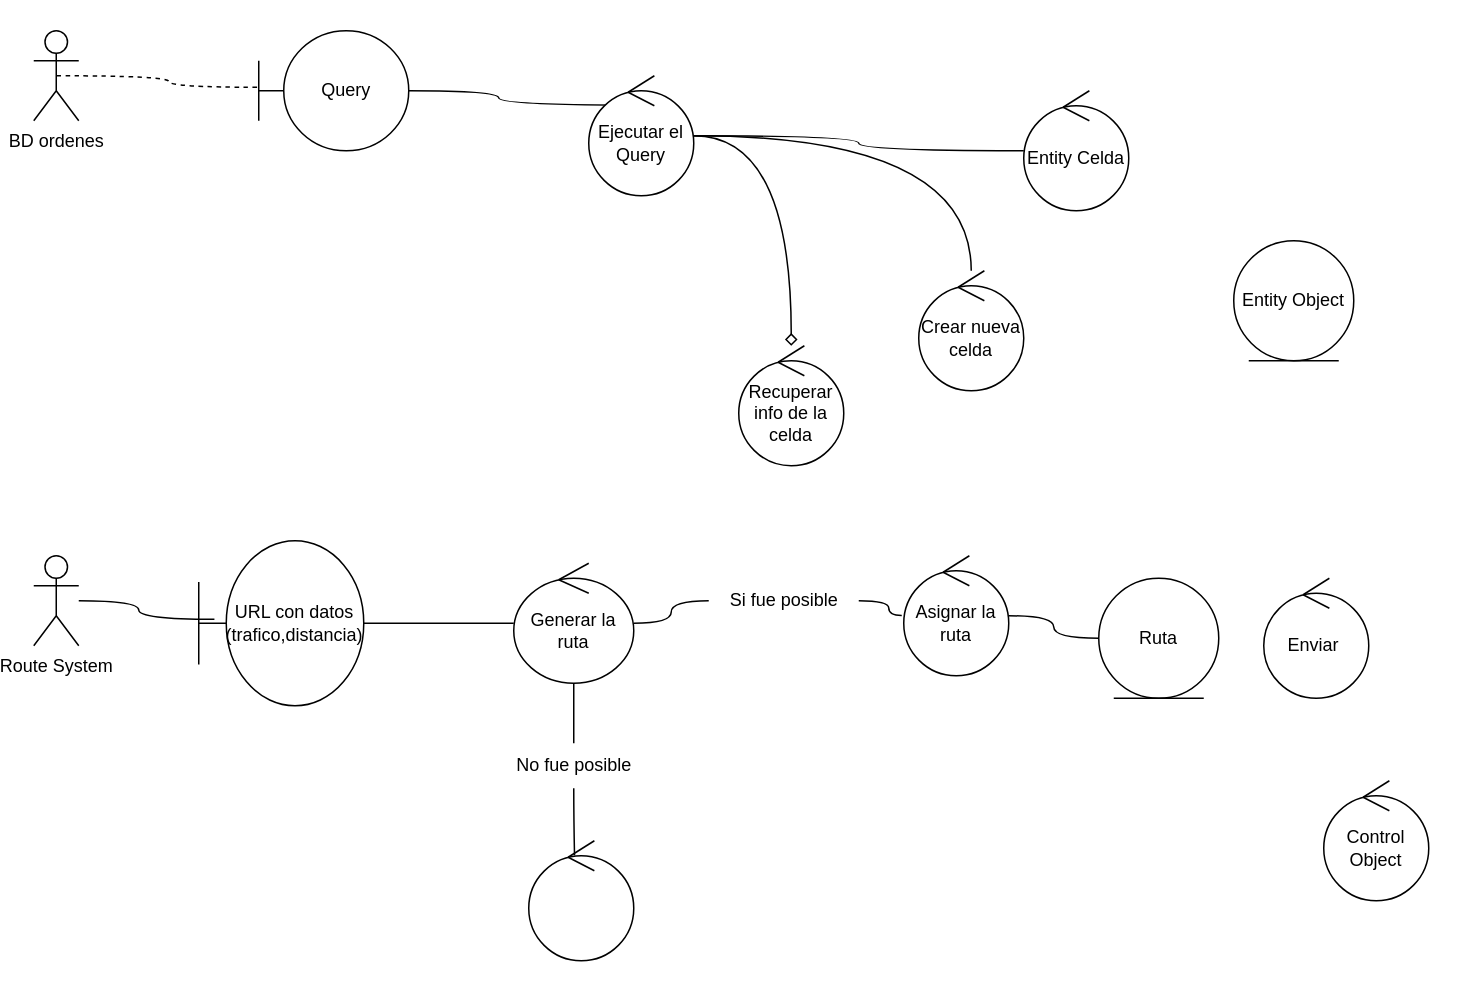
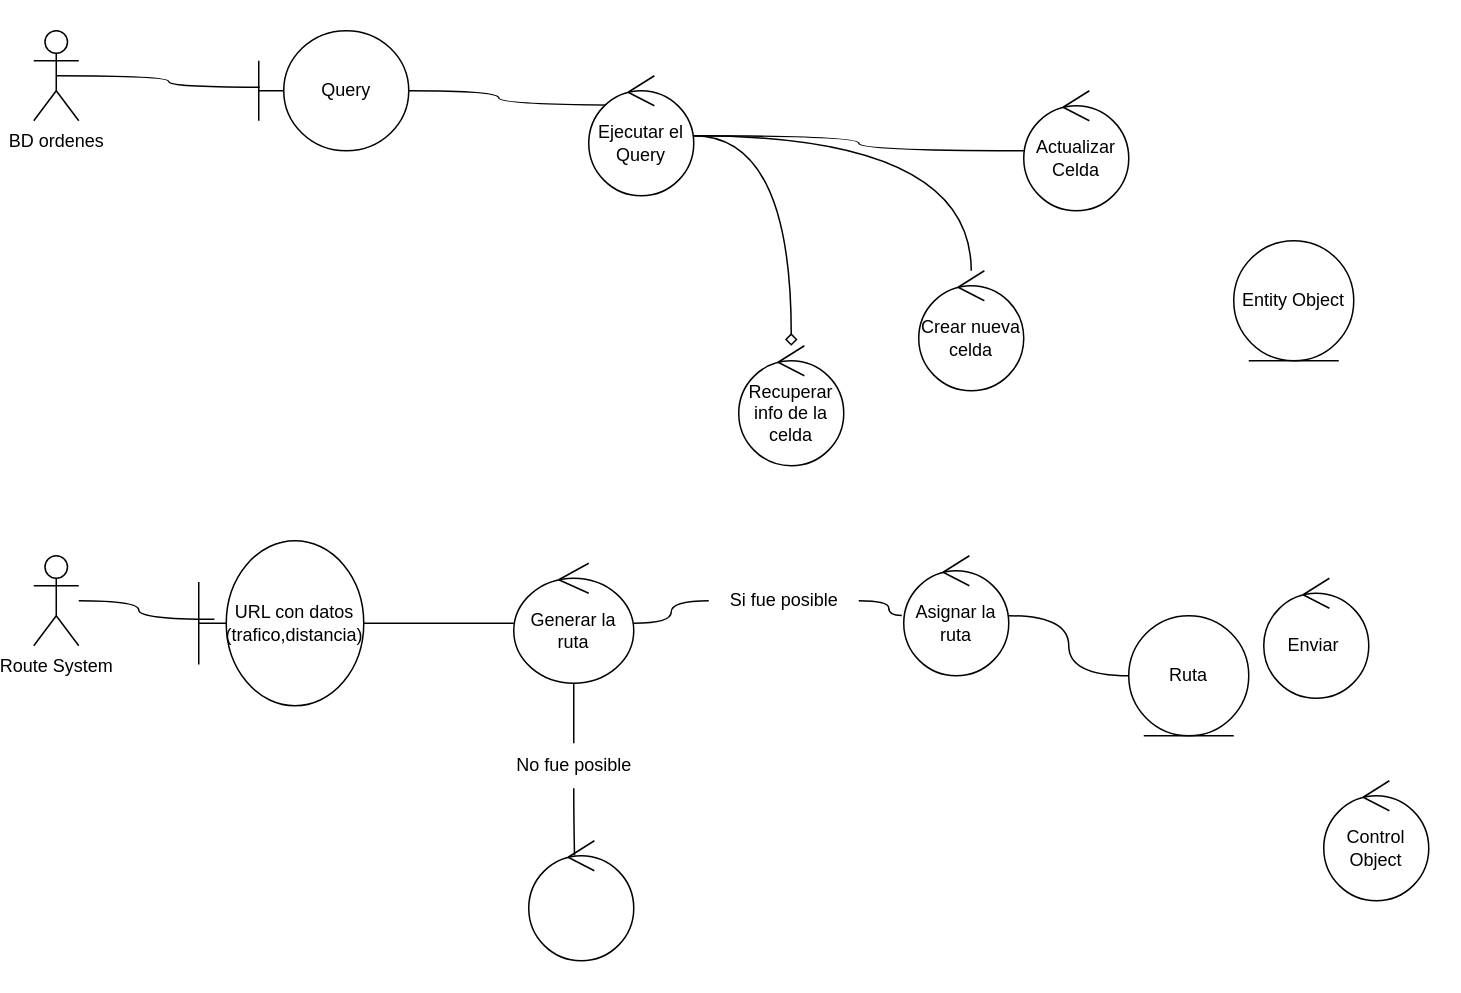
(156, 78) -> (156, 78)
(1076, 158) -> (1076, 158)
(1159, 638) -> (1189, 676)
